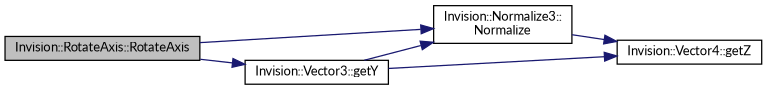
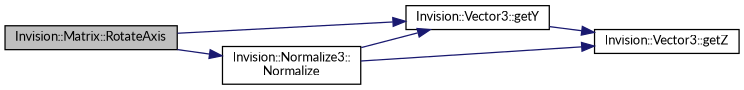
(102, 48) -> (91, 38)
(689, 52) -> (667, 41)
(393, 53) -> (389, 40)
